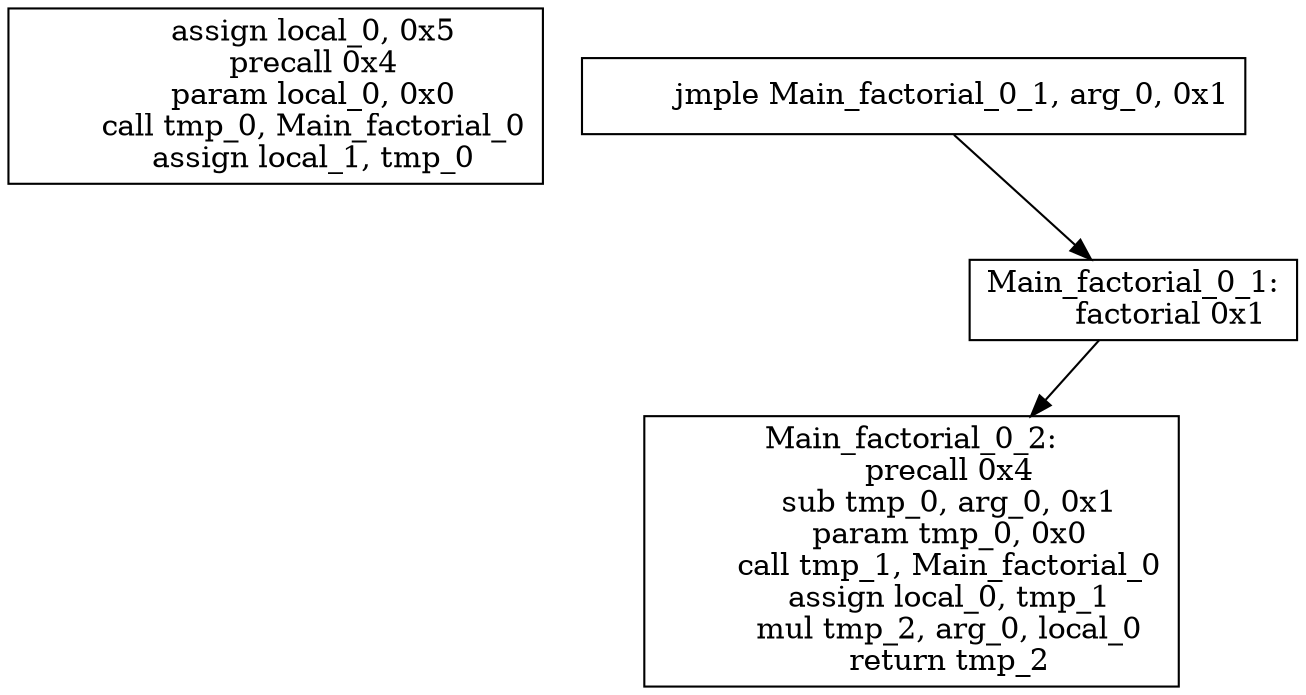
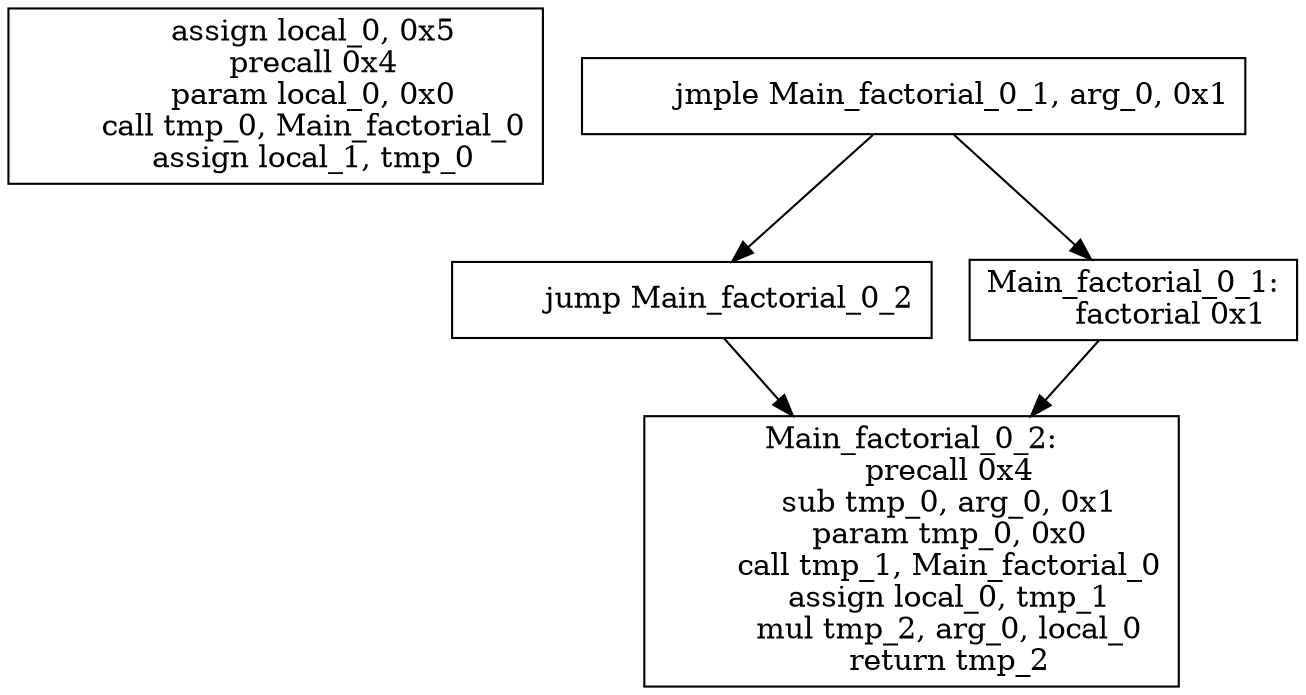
none -> (692, 300)
